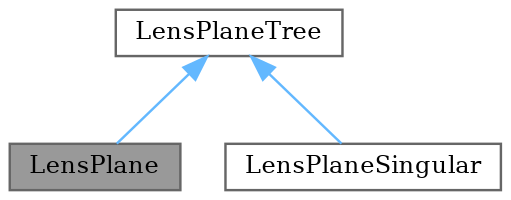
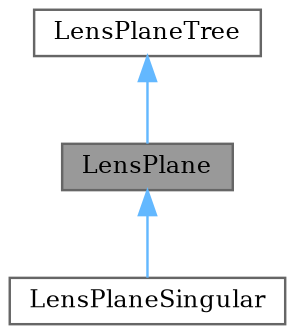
(305, 109) -> (147, 246)
